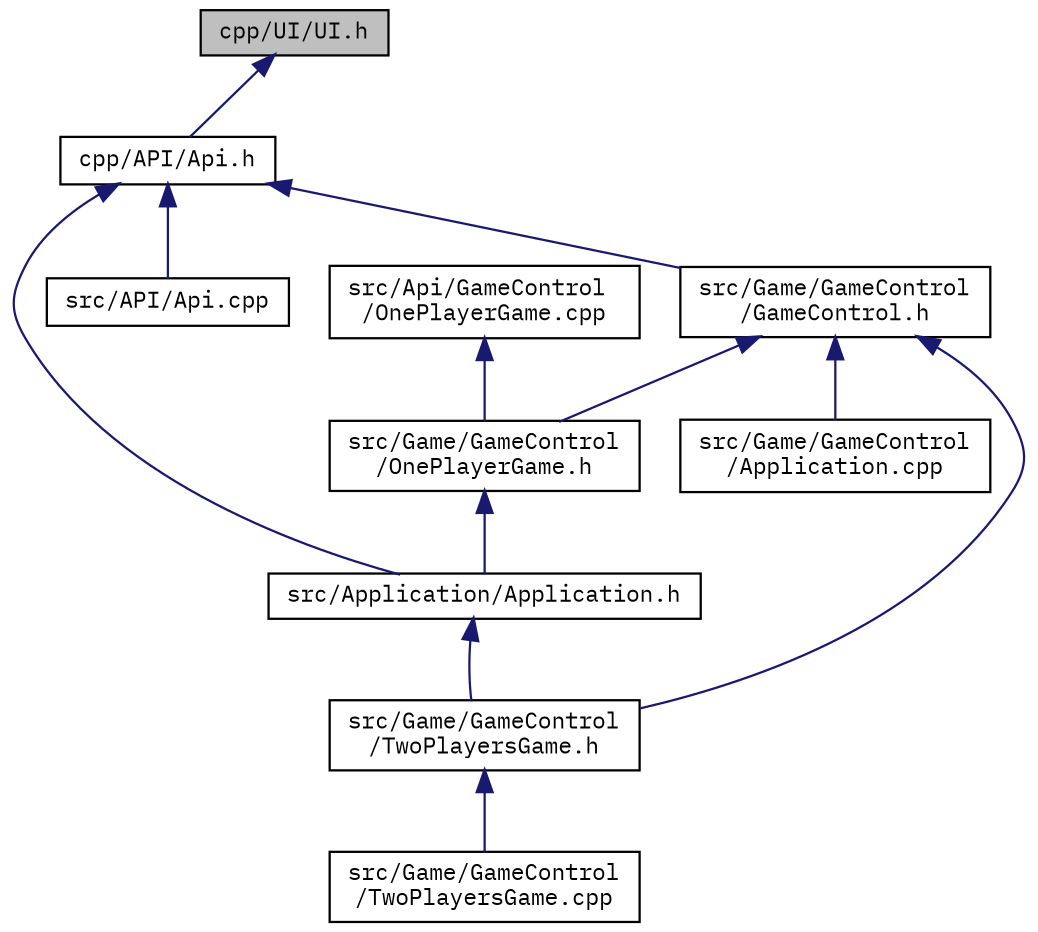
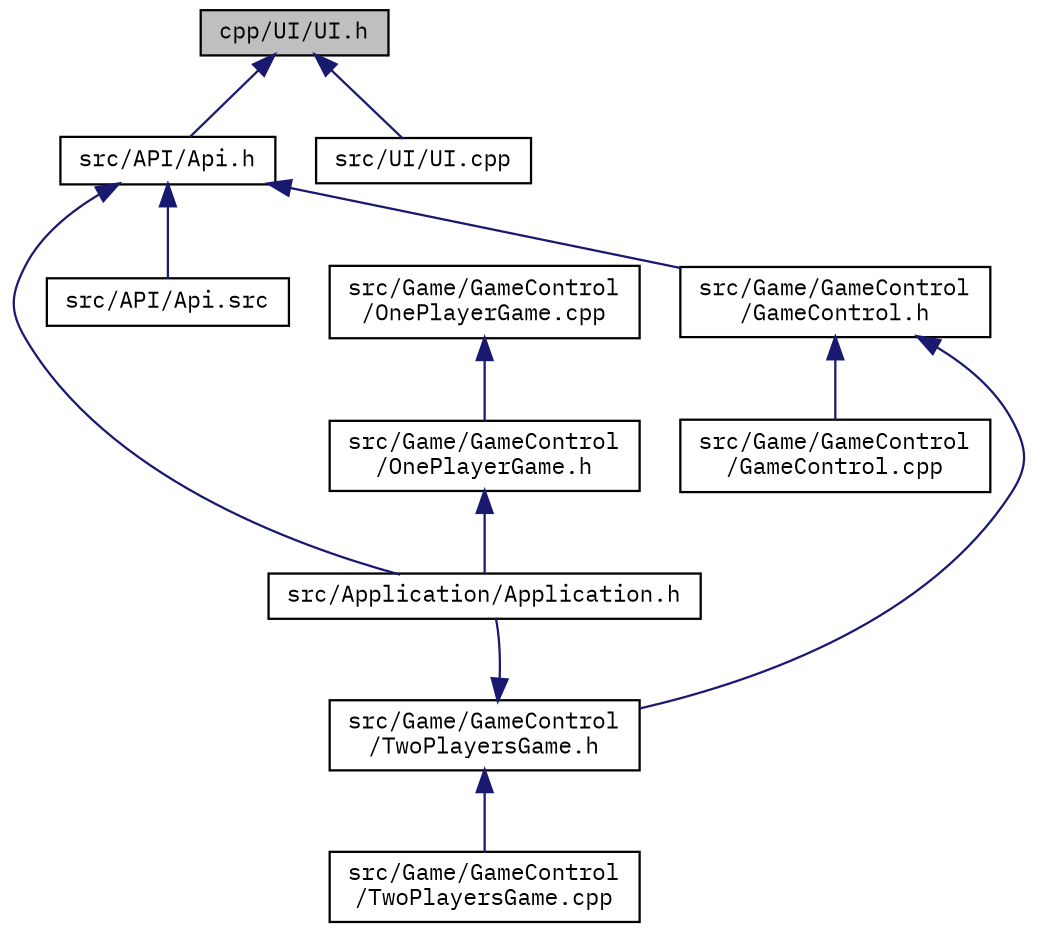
(168, 161) -> (168, 161)
none -> (424, 161)
(168, 302) -> (168, 302)
(485, 302) -> (485, 302)
(649, 384) -> none
(835, 456) -> (835, 456)
(469, 671) -> (499, 648)
